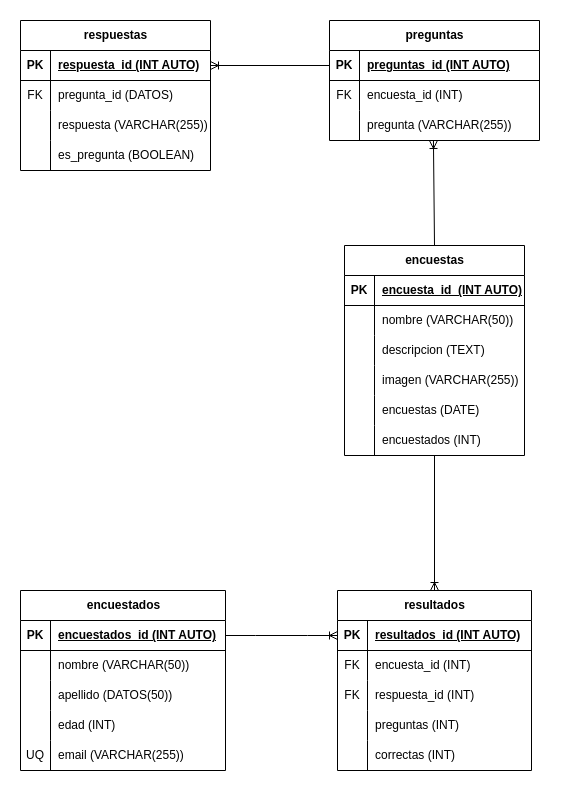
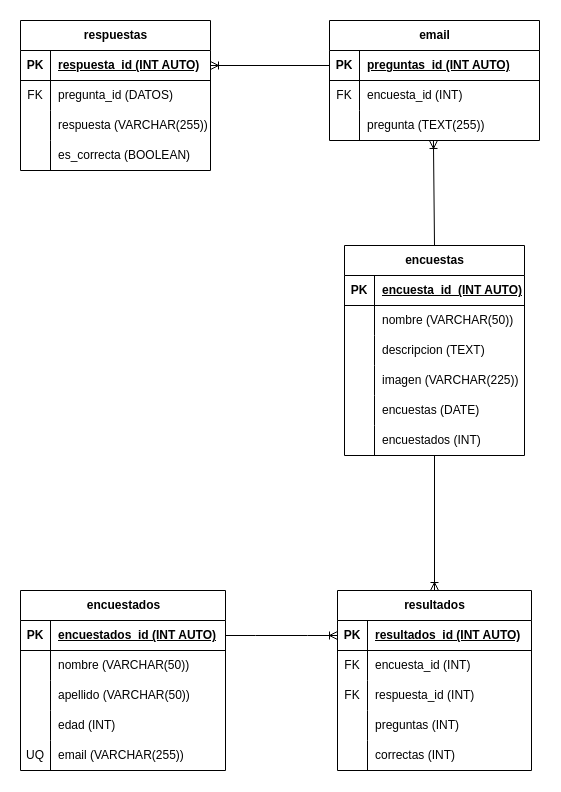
(435, 36) -> (435, 36)
(443, 126) -> (433, 126)
(128, 156) -> (128, 156)
(450, 381) -> (450, 381)
(119, 696) -> (126, 696)
